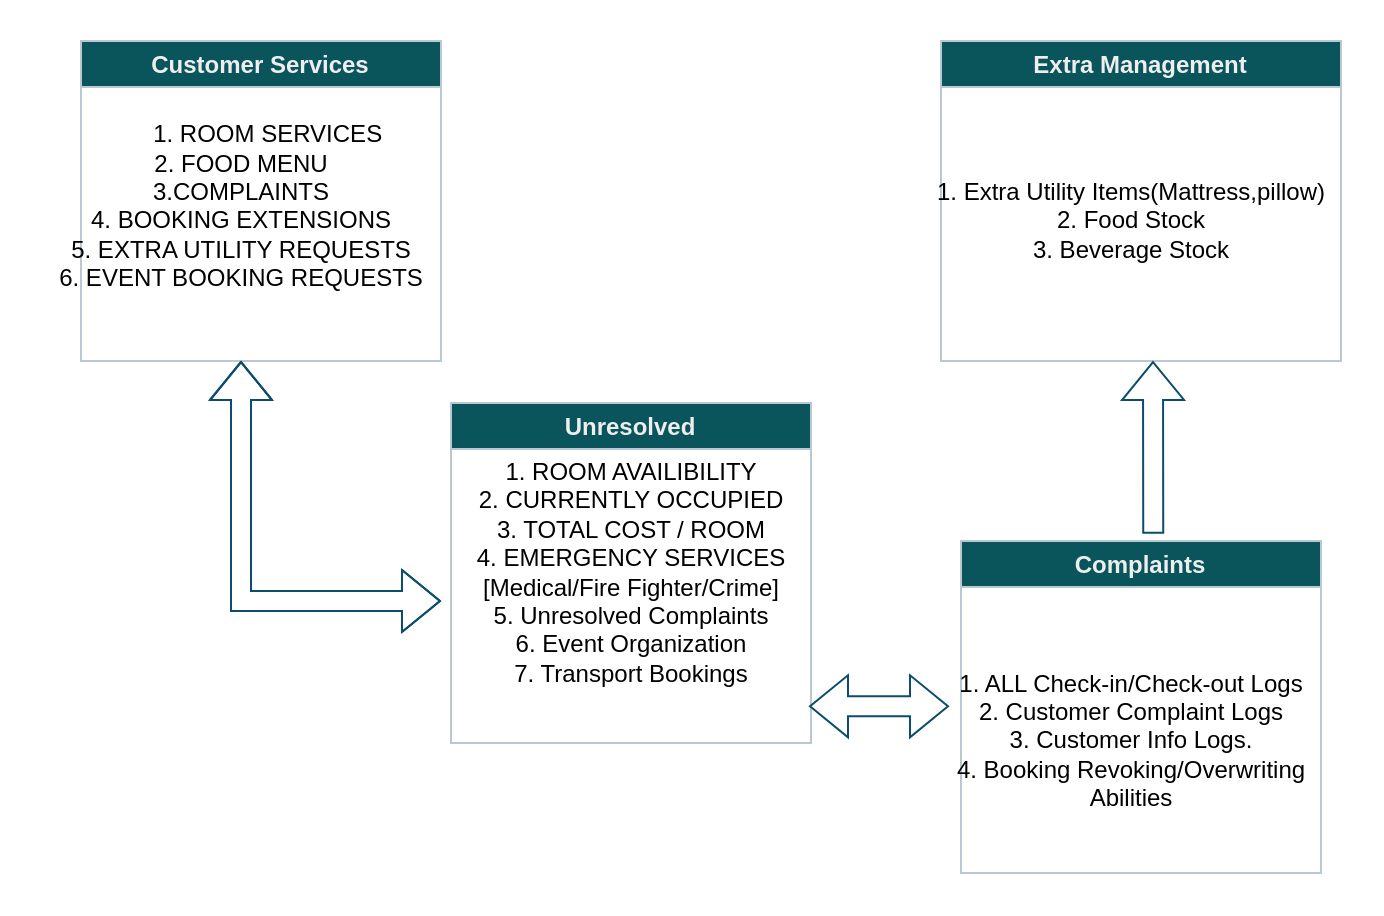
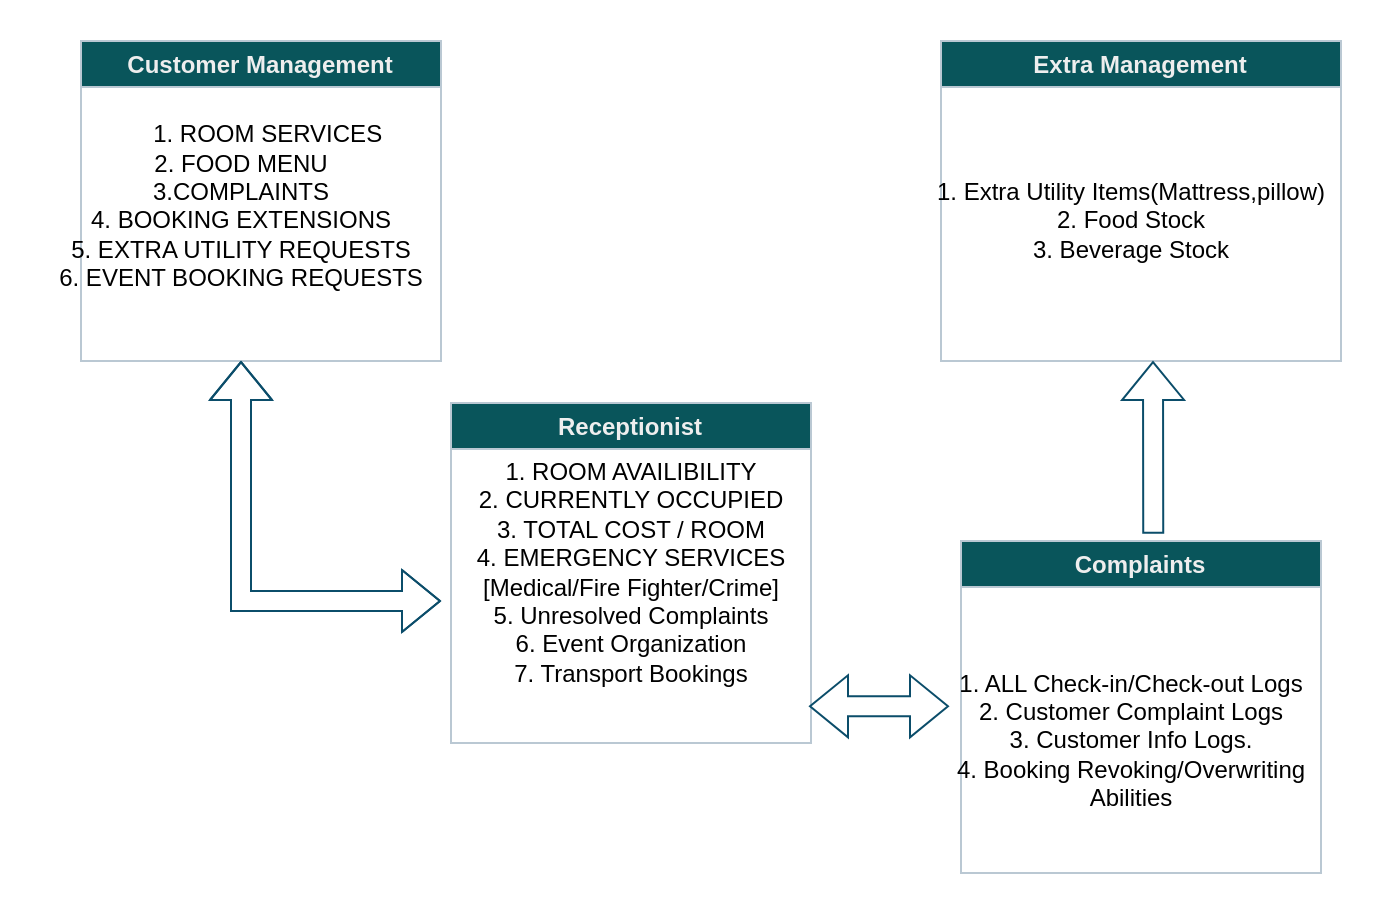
(260, 65) -> (260, 65)
(630, 427) -> (630, 427)
